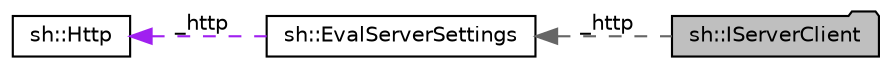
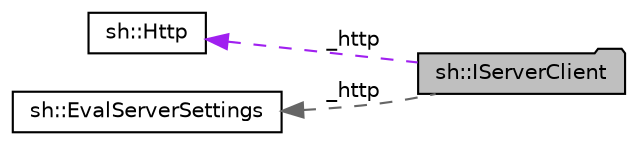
(209, 36) -> (323, 52)
